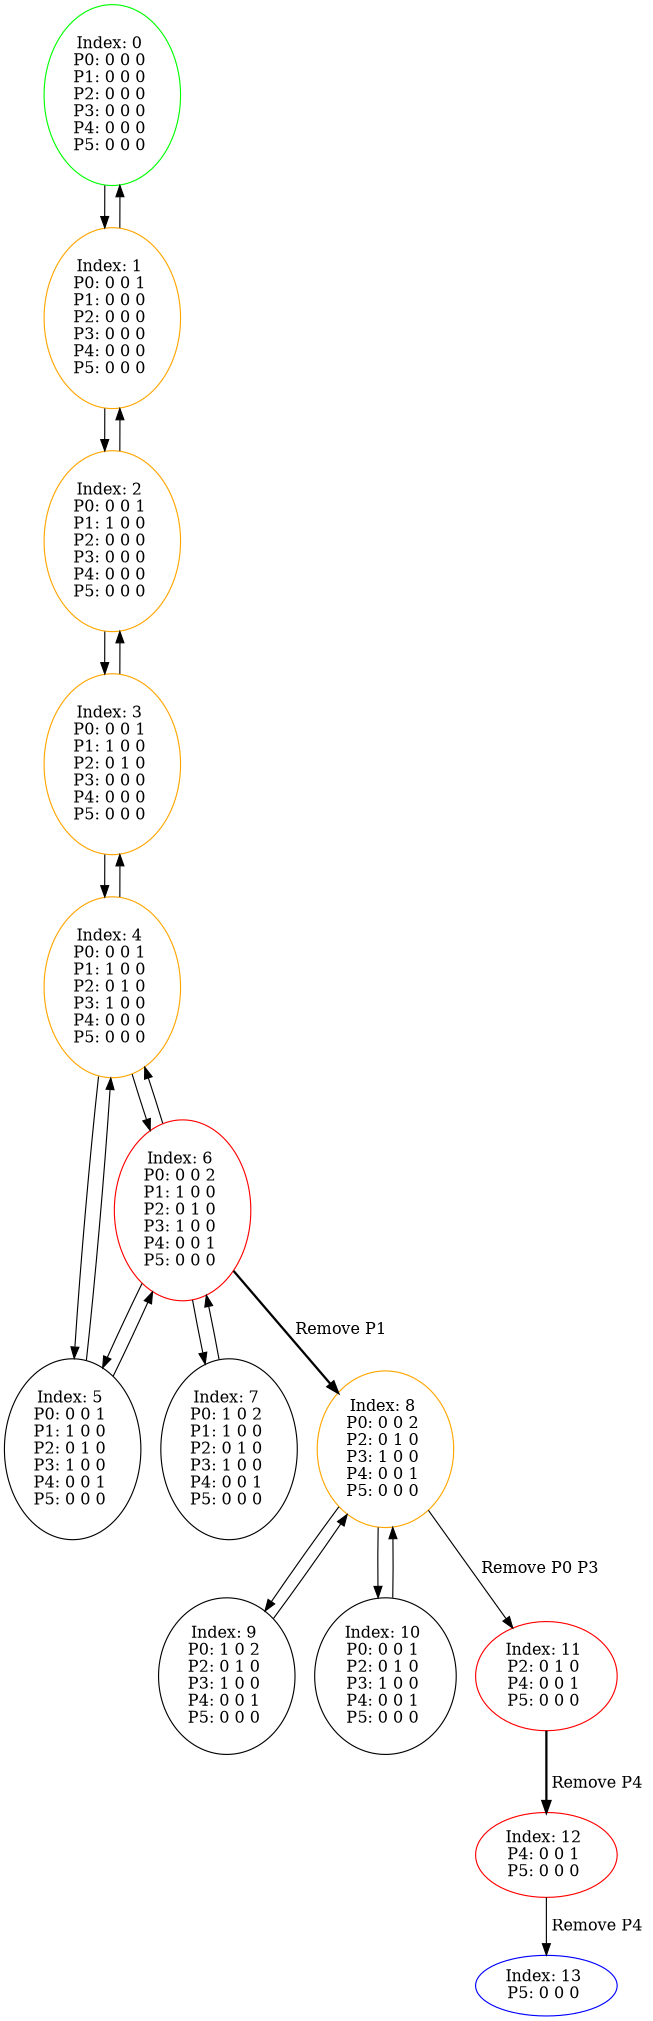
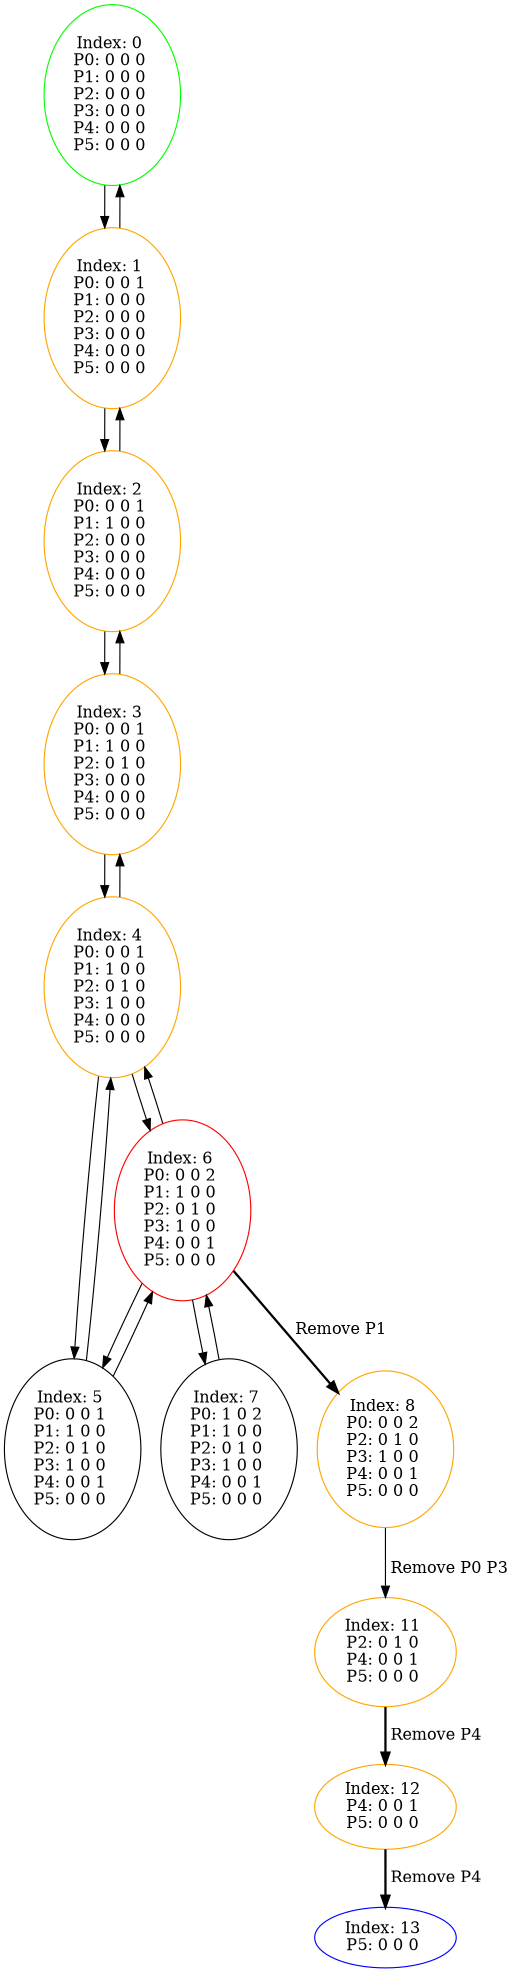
(227, 1676) -> none
(385, 1676) -> none
(546, 1676) -> (385, 1652)
(546, 1855) -> (385, 1807)
(546, 1921) -> (385, 1872)
